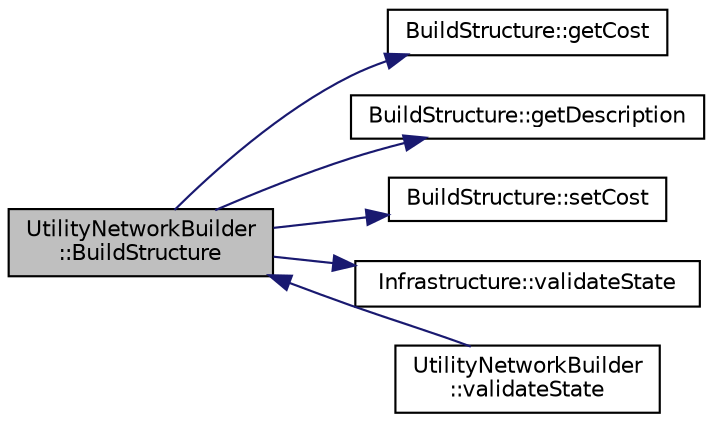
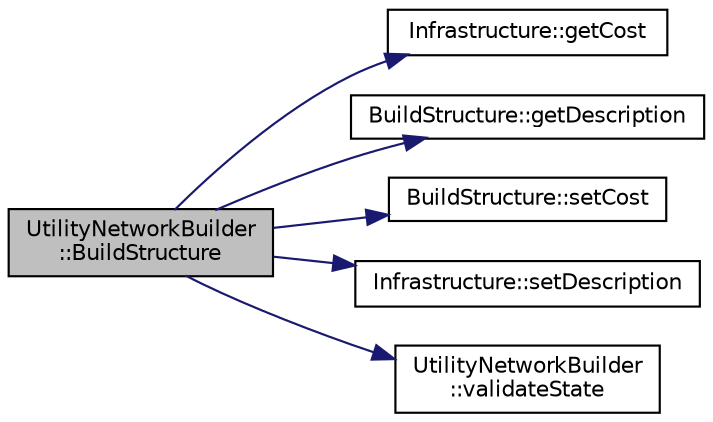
(528, 32) -> (528, 32)
(528, 284) -> (528, 284)
(380, 315) -> (278, 317)
